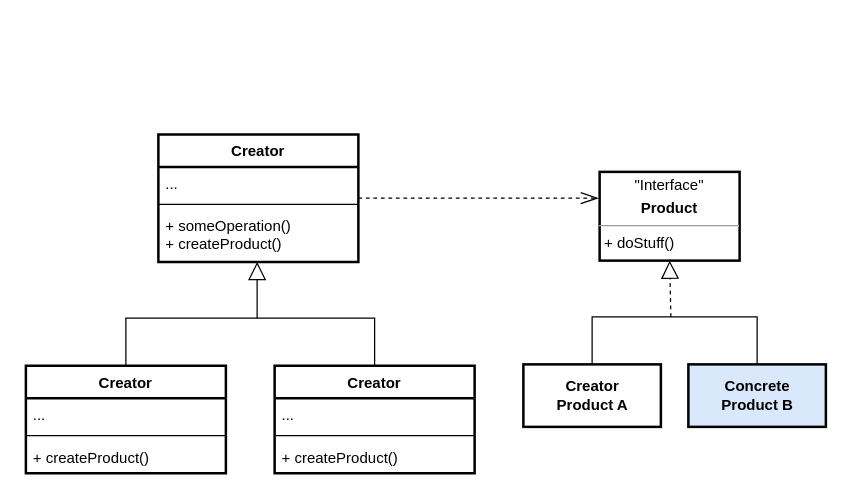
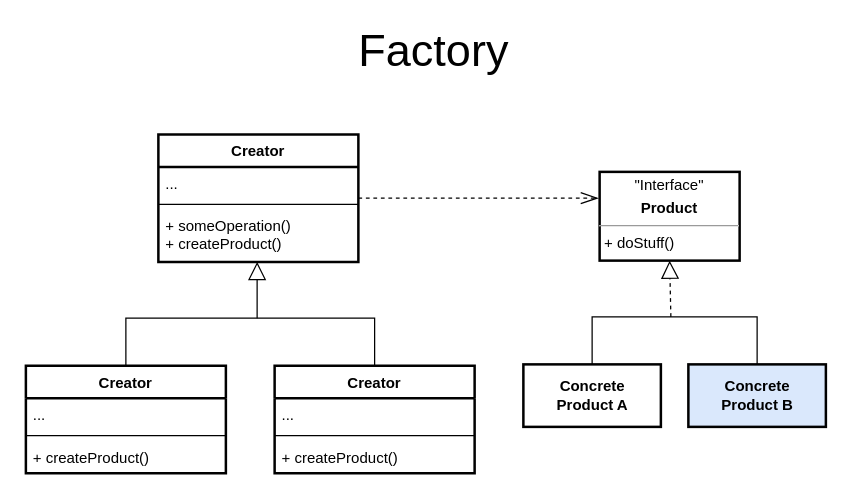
none -> (434, 51)
(593, 396) -> (593, 396)
